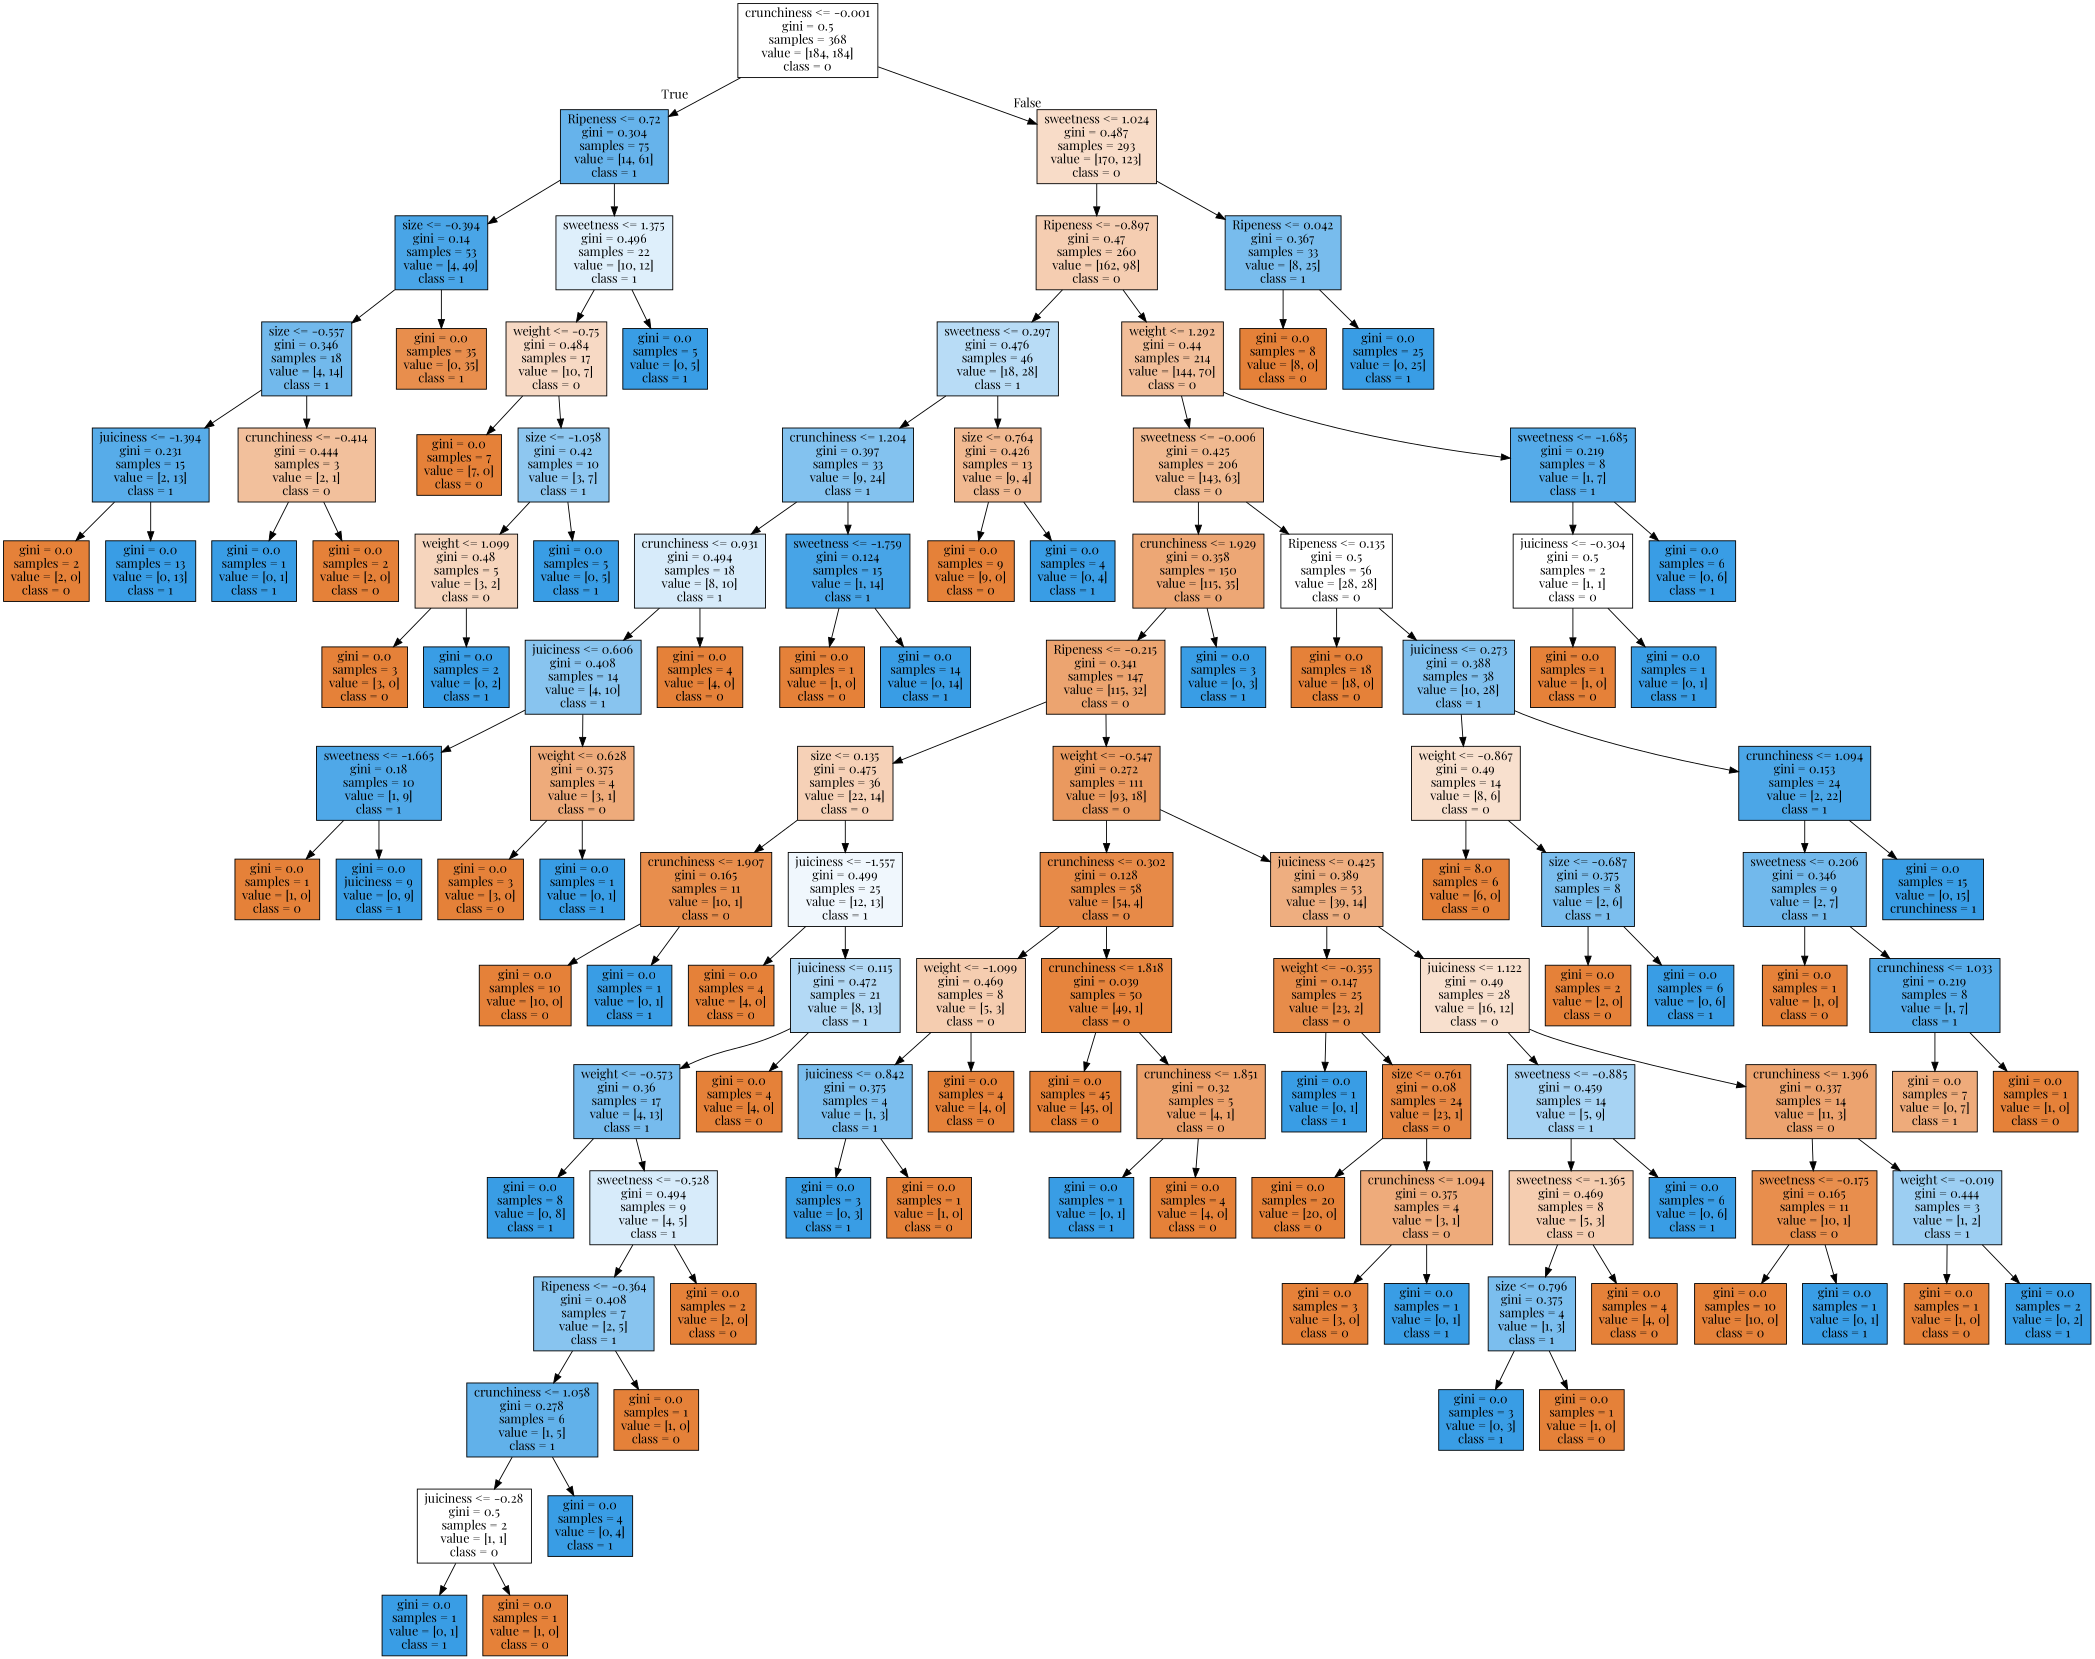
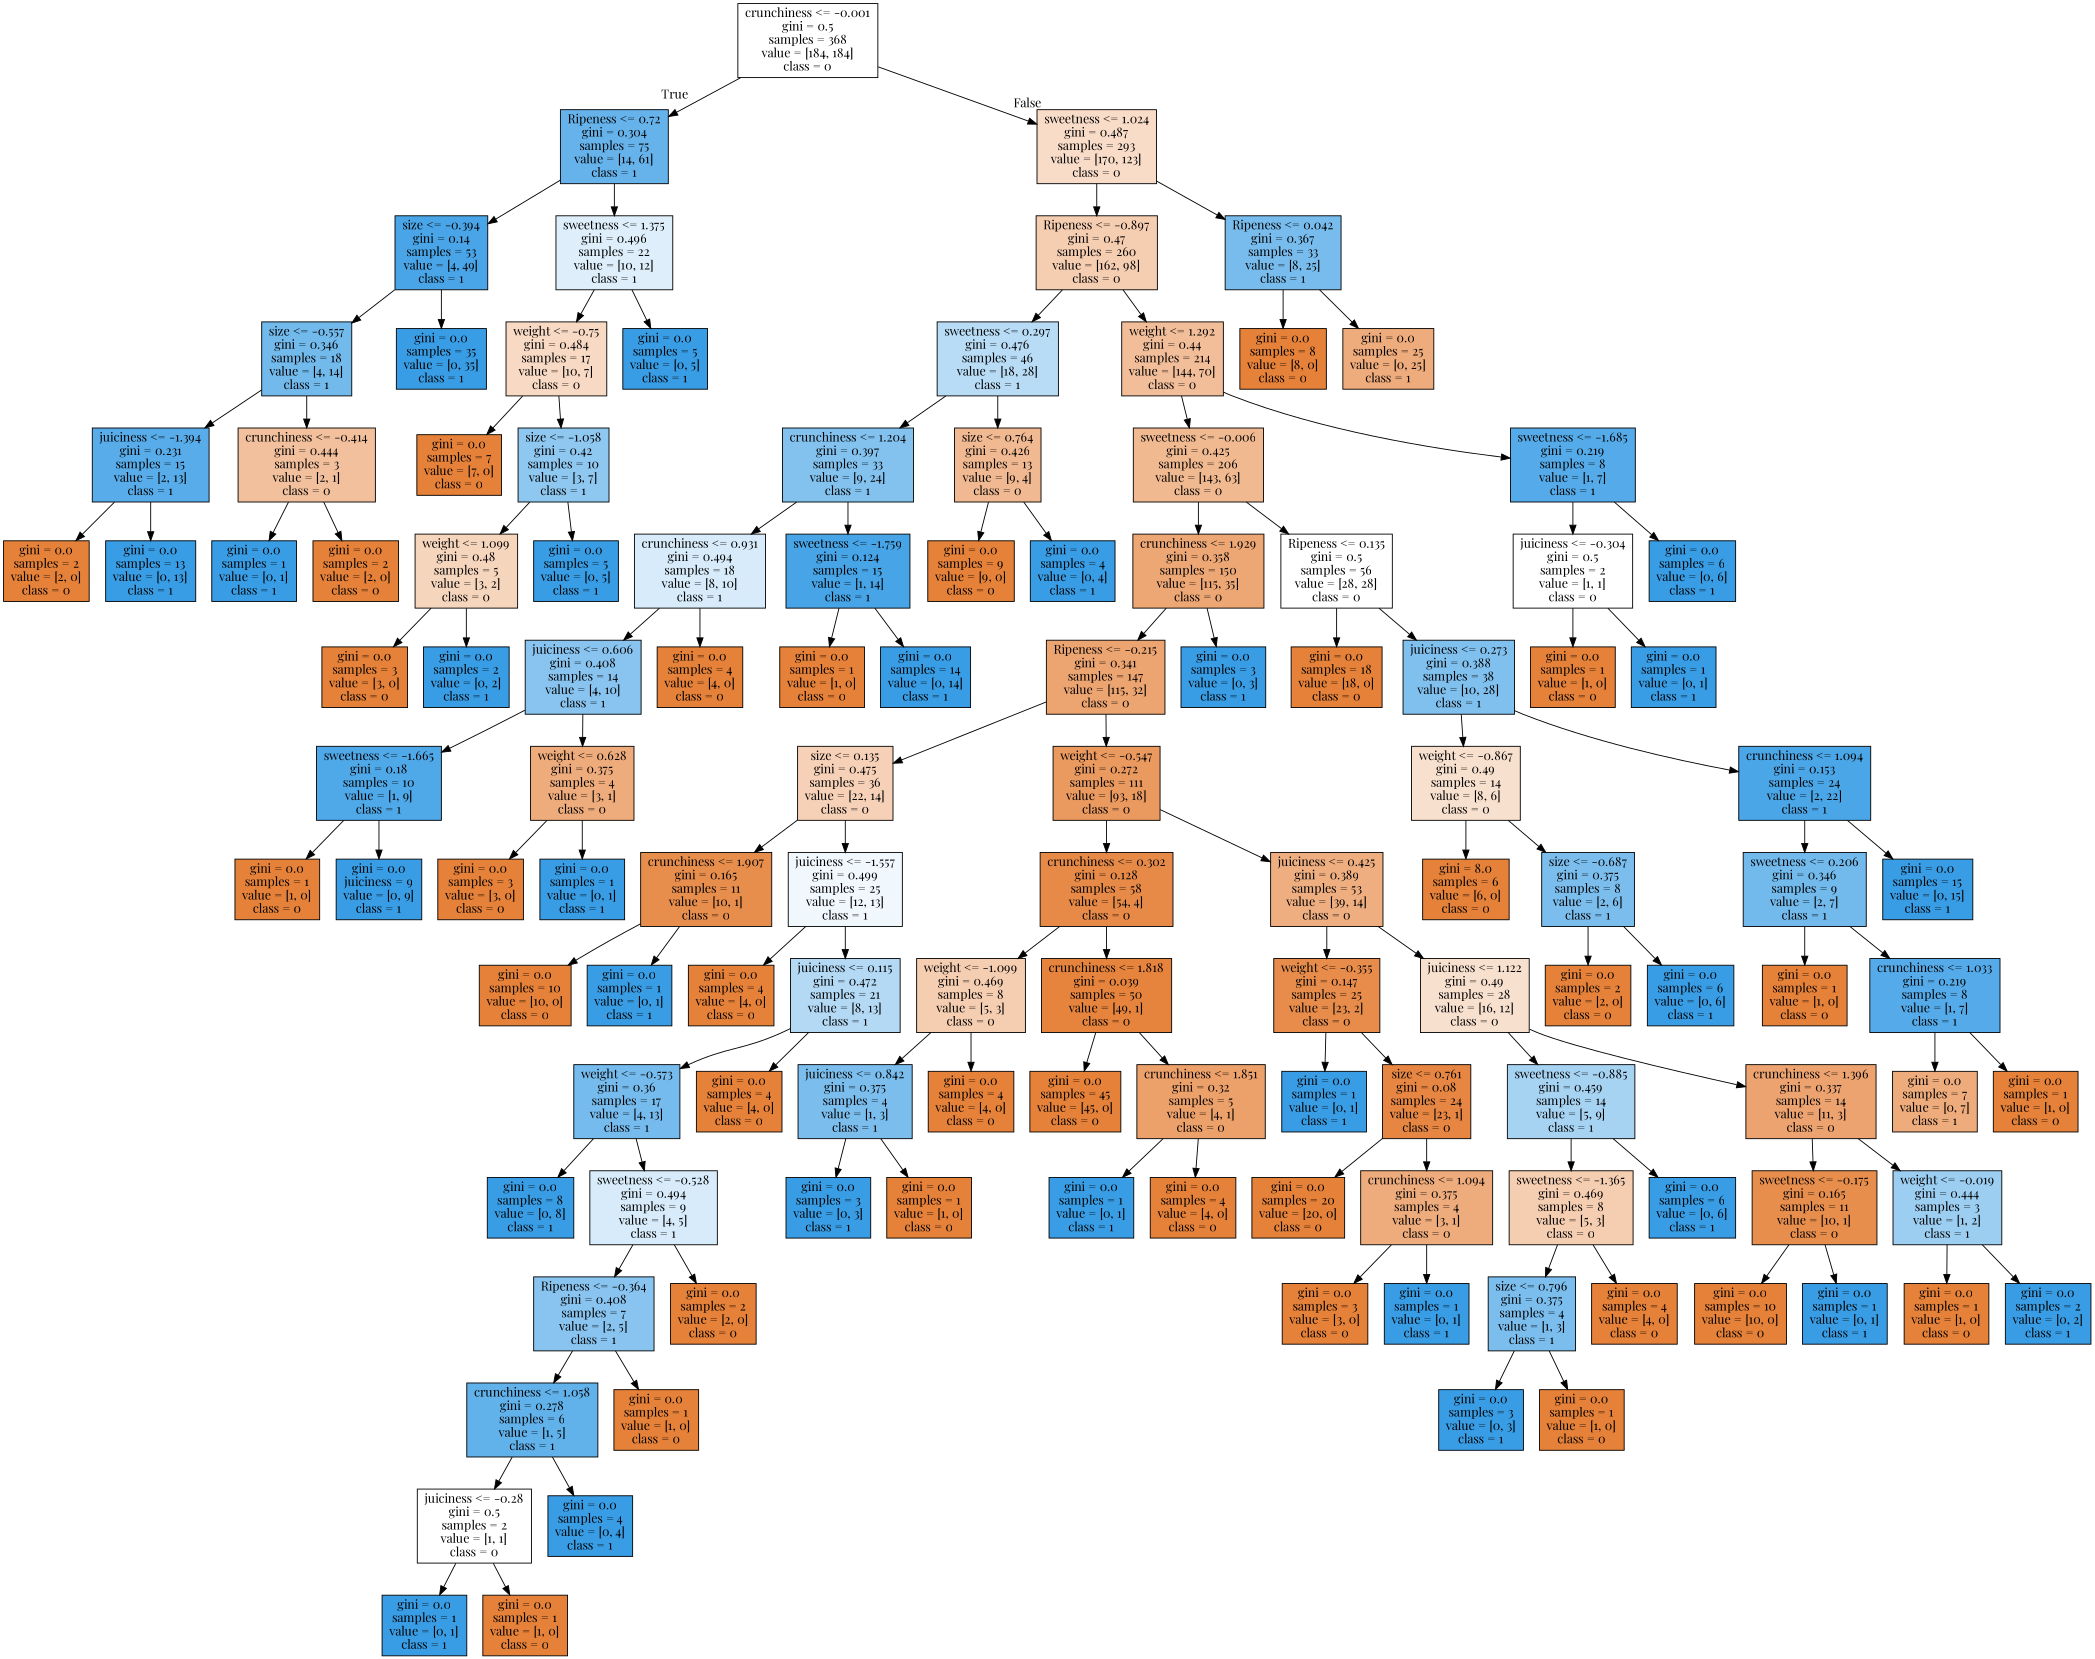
(441, 359) -> (441, 359)
(1388, 359) -> (1388, 359)
(1933, 889) -> (1928, 889)
